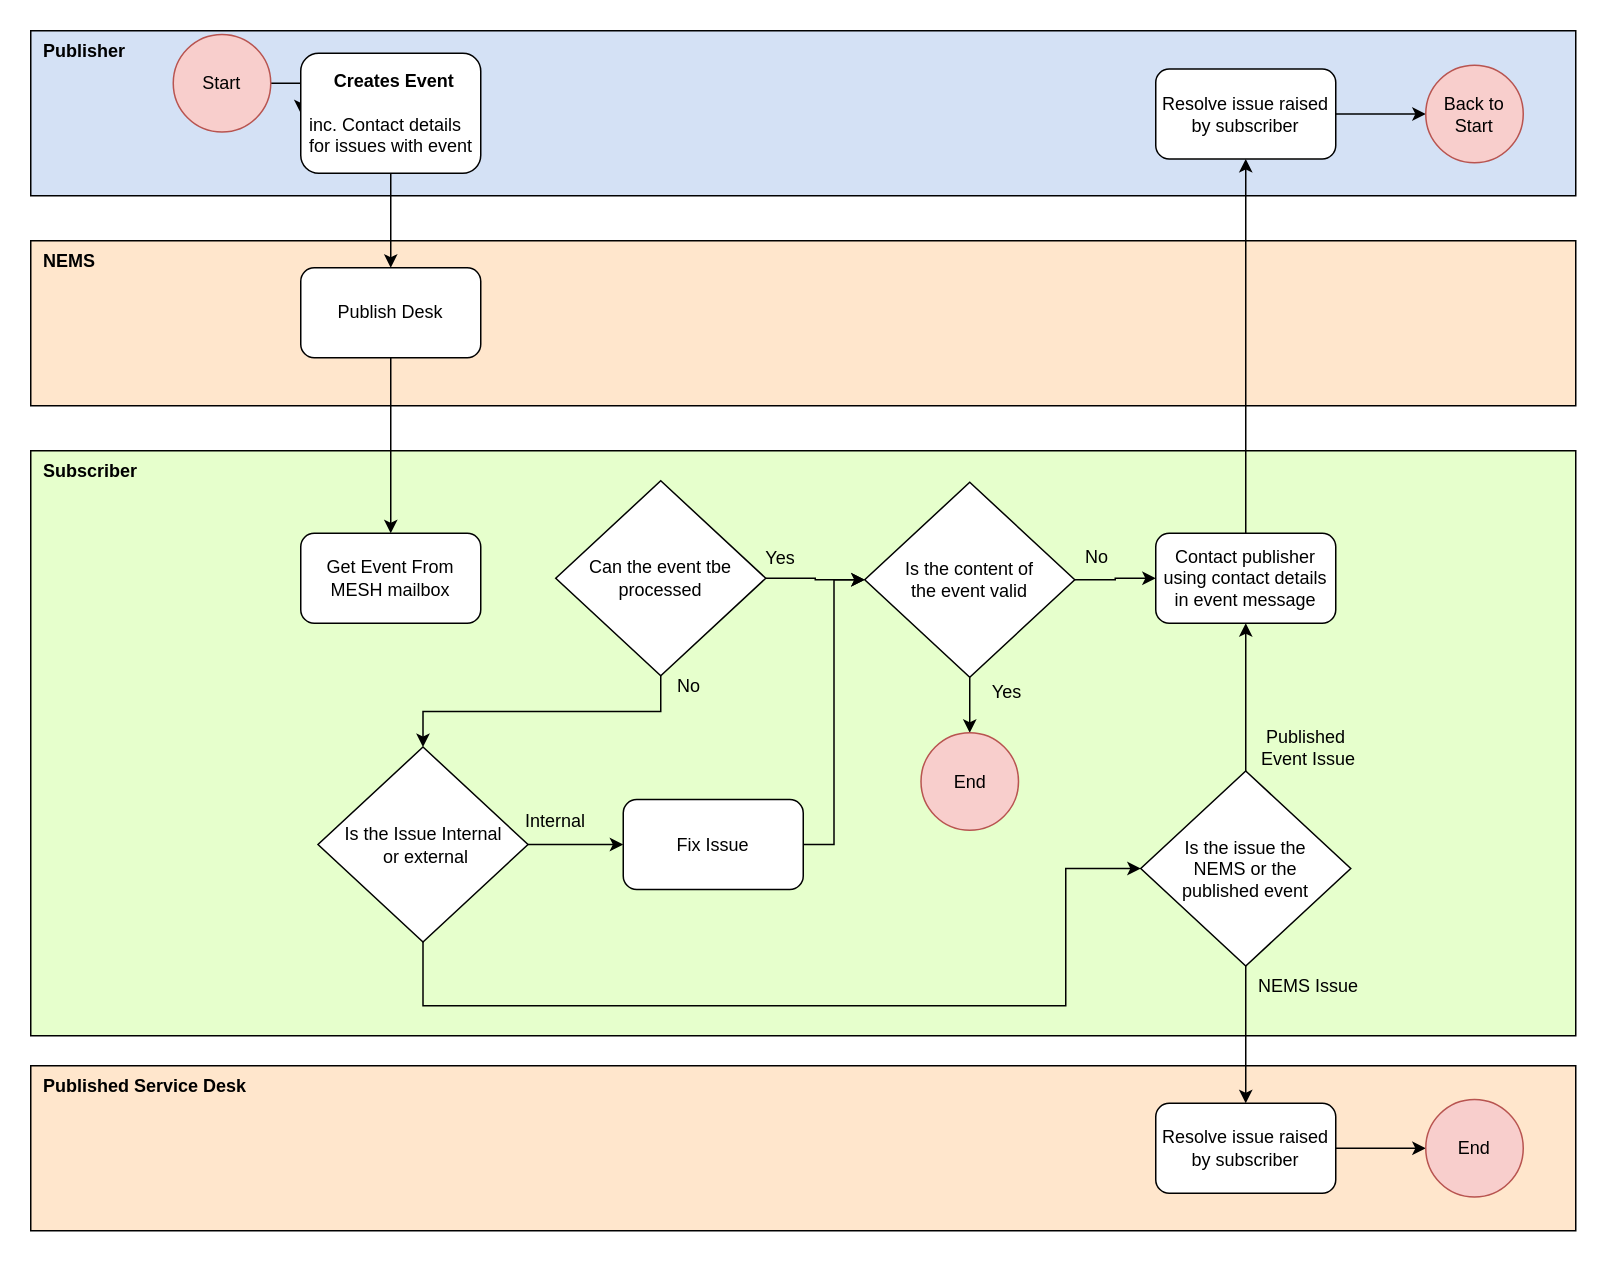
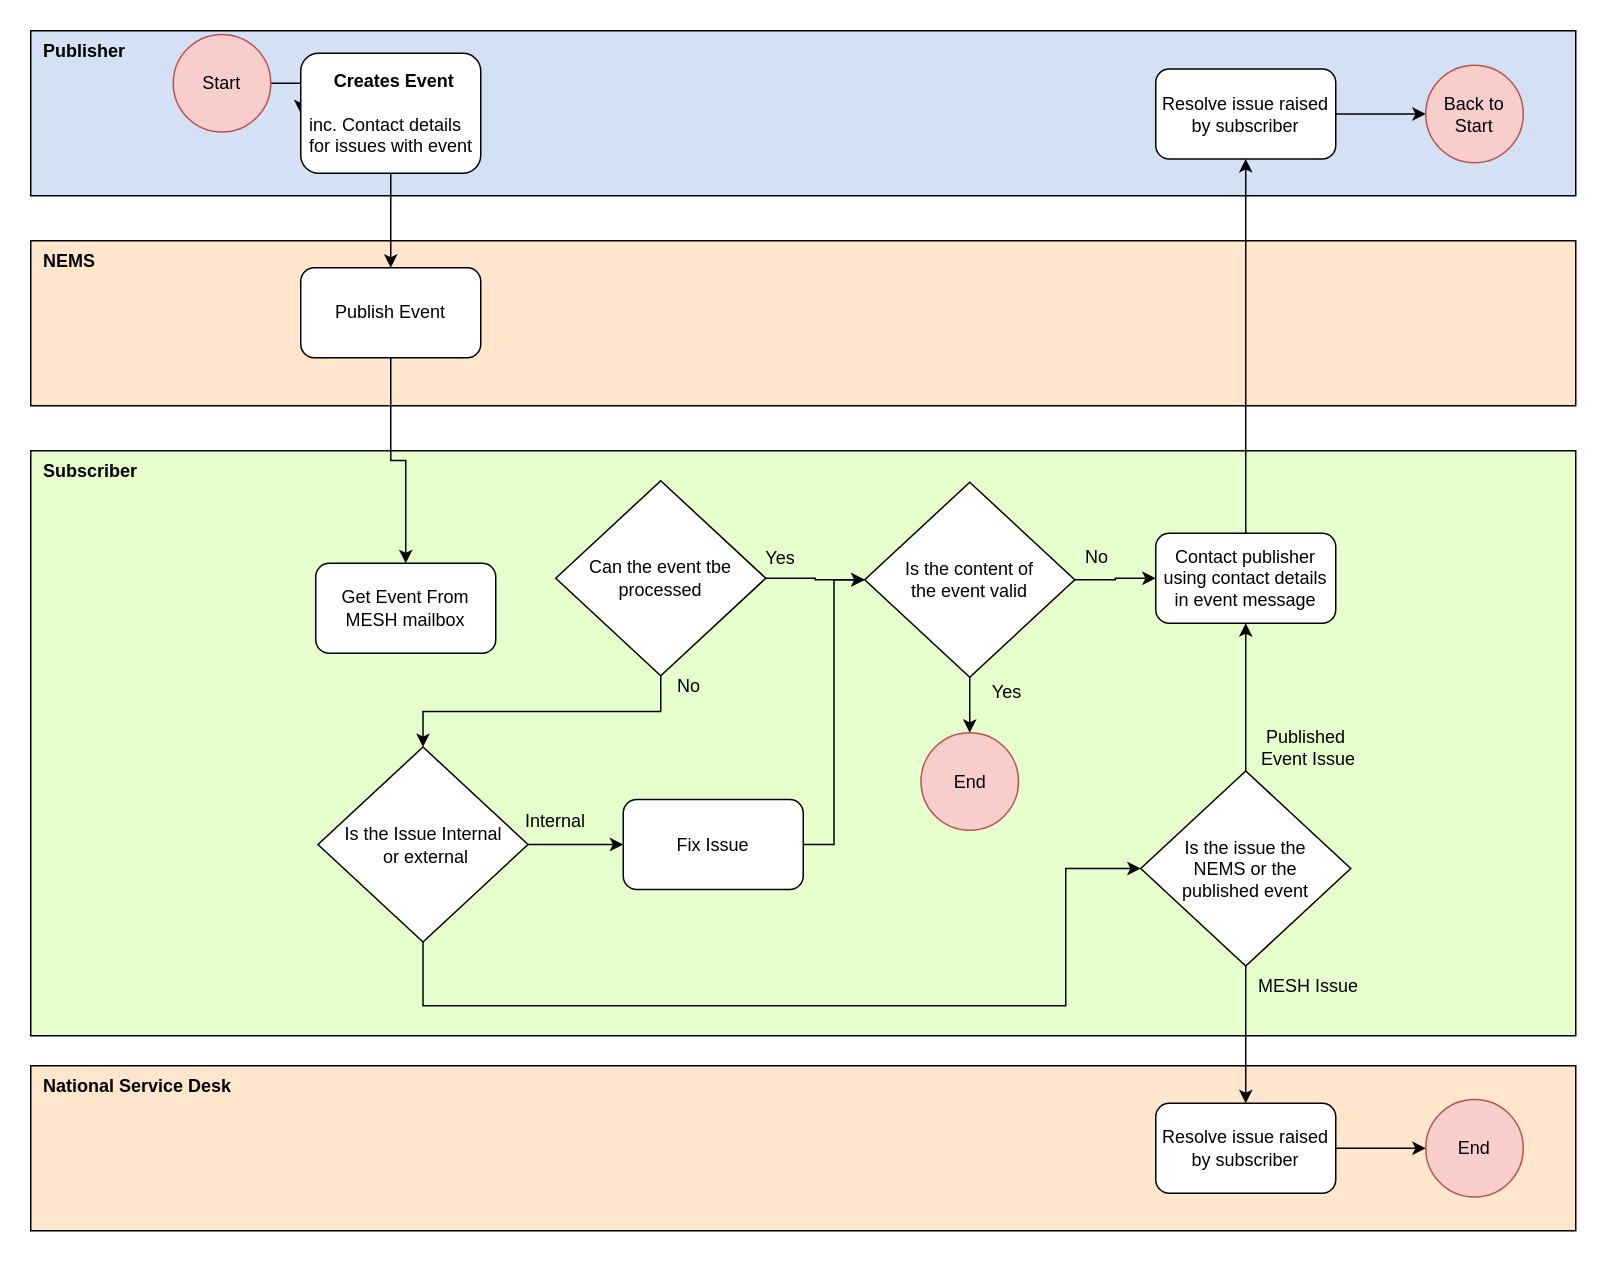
(391, 313) -> (391, 313)
(391, 578) -> (406, 608)
(1309, 986) -> (1309, 986)
(133, 1087) -> (128, 1087)
